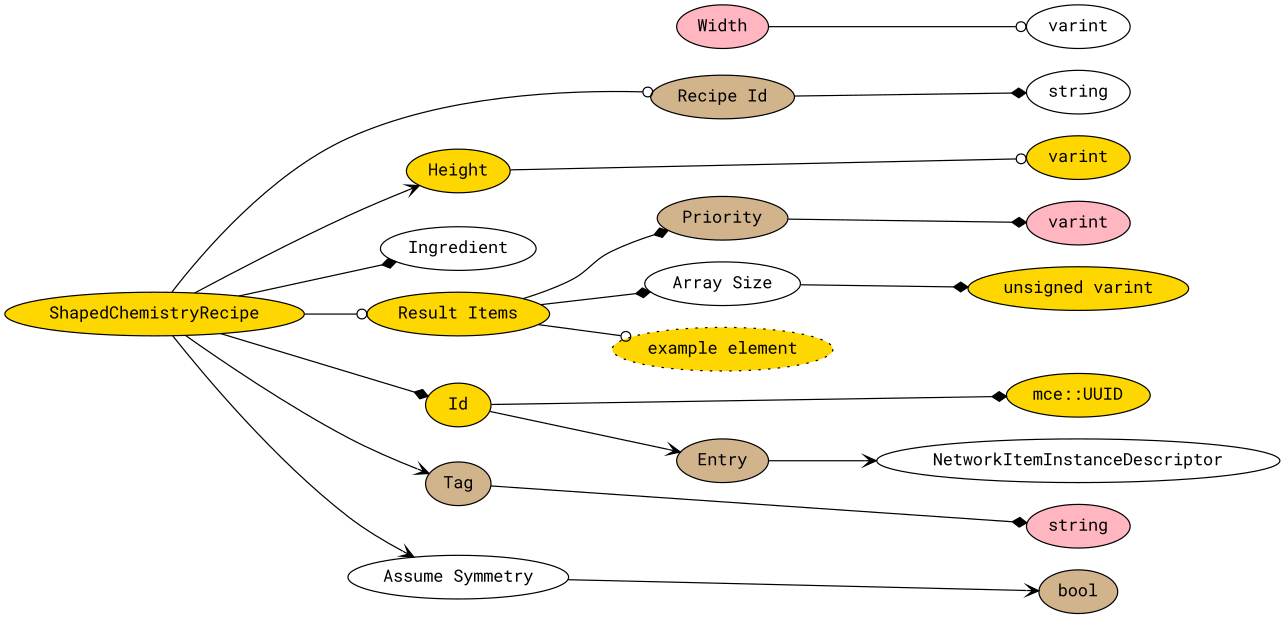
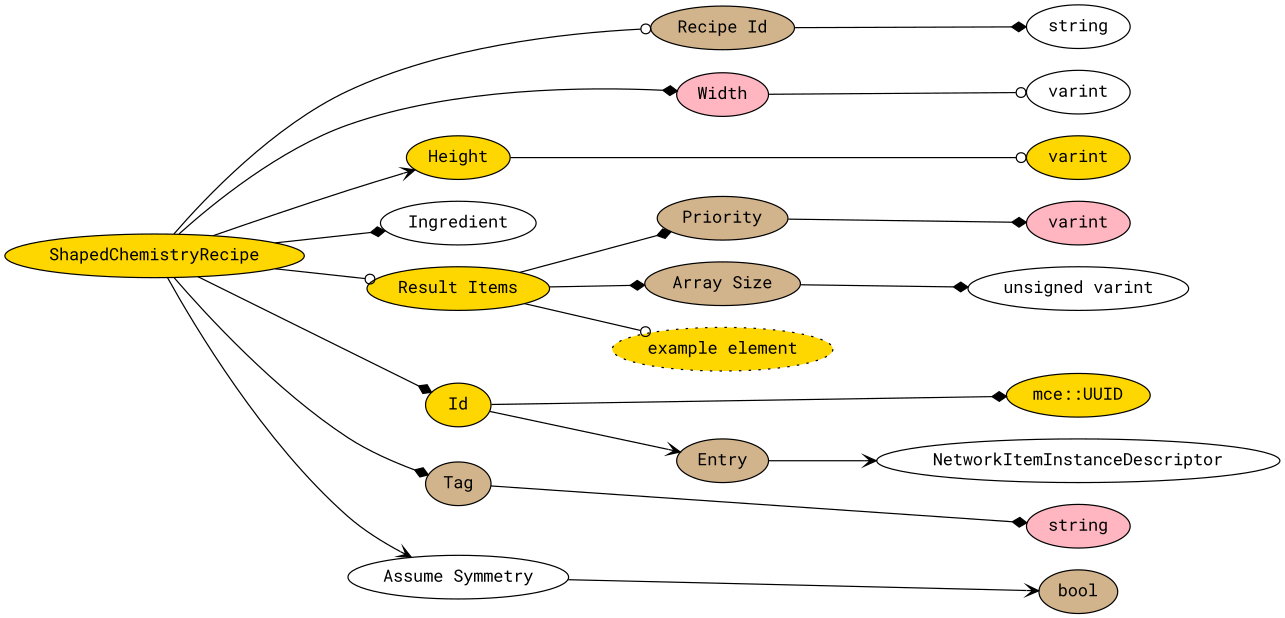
none -> (404, 109)
(723, 284) -> (723, 284)
(1078, 289) -> (1078, 289)
(298, 409) -> (283, 388)
